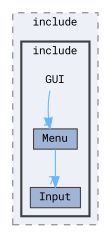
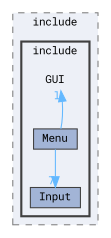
(48, 104) -> (62, 115)
